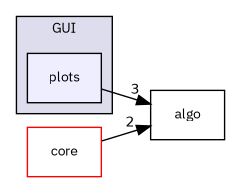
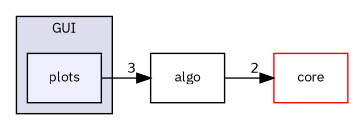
(119, 136) -> (243, 78)
